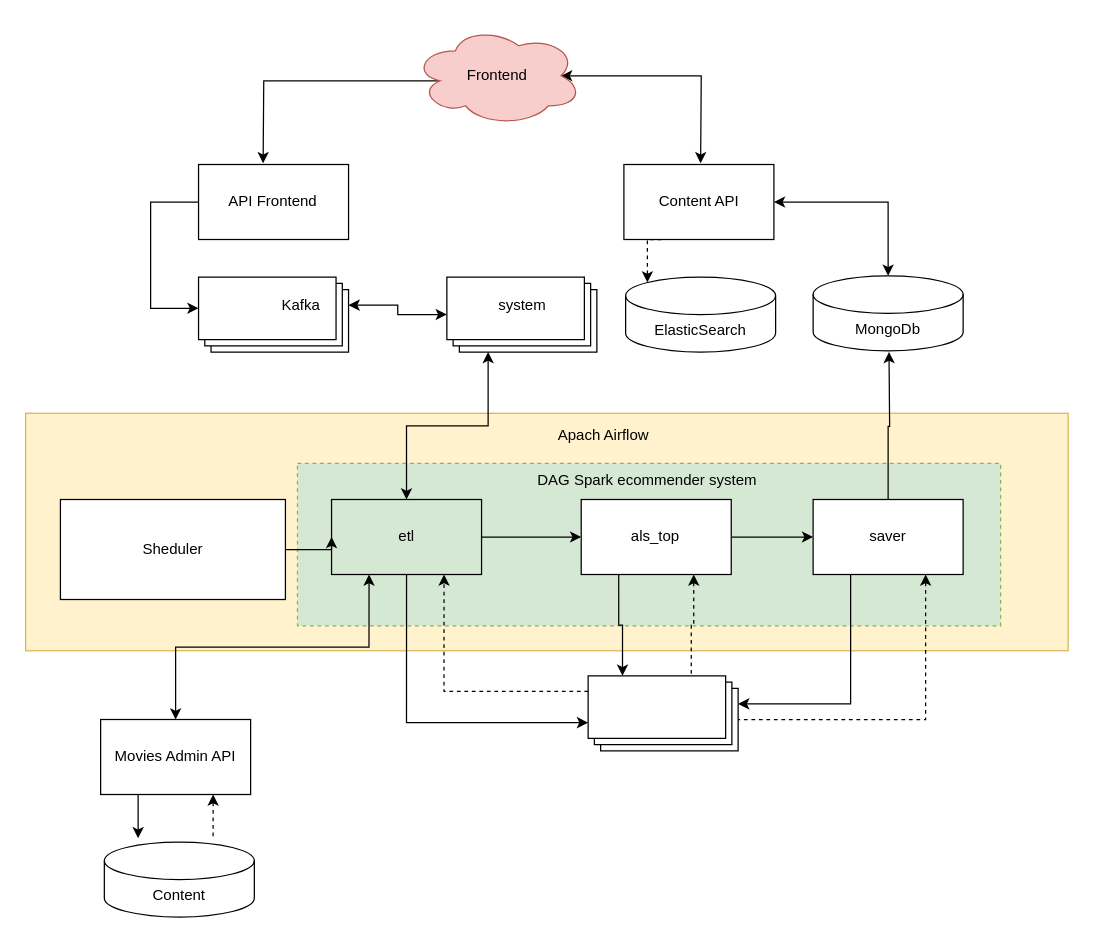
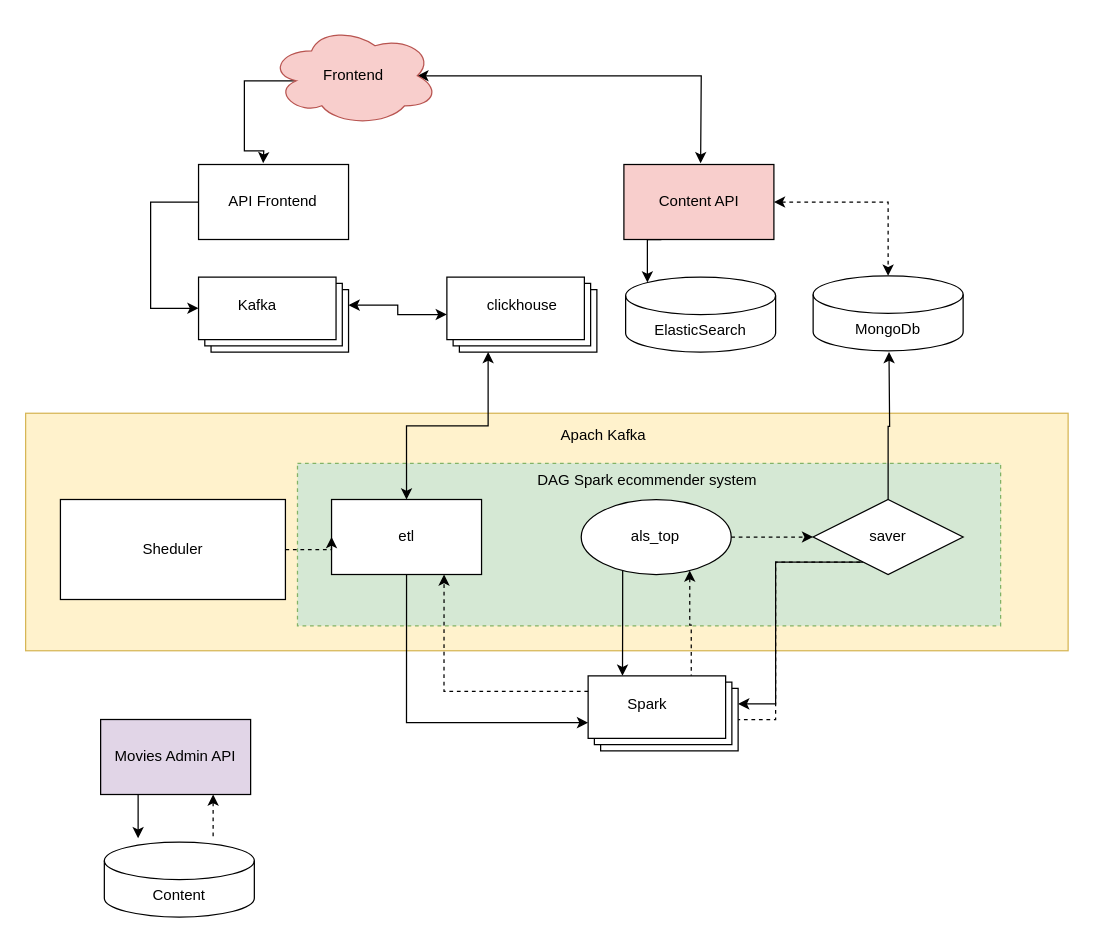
(498, 76) -> (354, 76)
(699, 202) -> (699, 202)
(868, 202) -> (868, 202)
(647, 257) -> (647, 257)
(301, 306) -> (257, 306)
(523, 306) -> (523, 306)
(604, 436) -> (604, 436)
(407, 537) -> (407, 537)
(527, 537) -> none
(656, 537) -> (656, 537)
(769, 537) -> (769, 537)
(888, 537) -> (888, 537)
(308, 549) -> (308, 549)
(273, 647) -> none
none -> (646, 704)
(176, 757) -> (176, 757)
